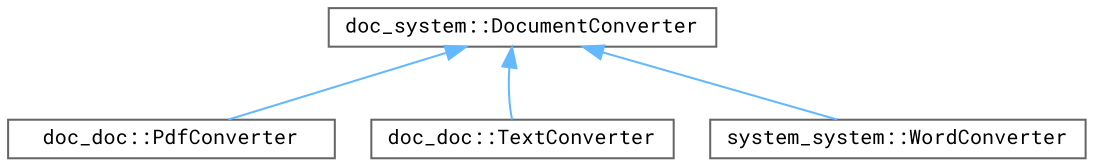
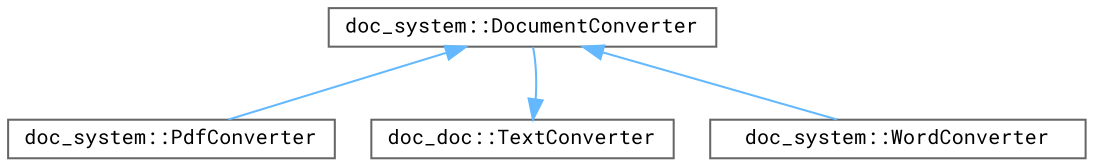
(509, 94) -> (536, 73)
(171, 139) -> (171, 139)
(898, 139) -> (898, 139)
